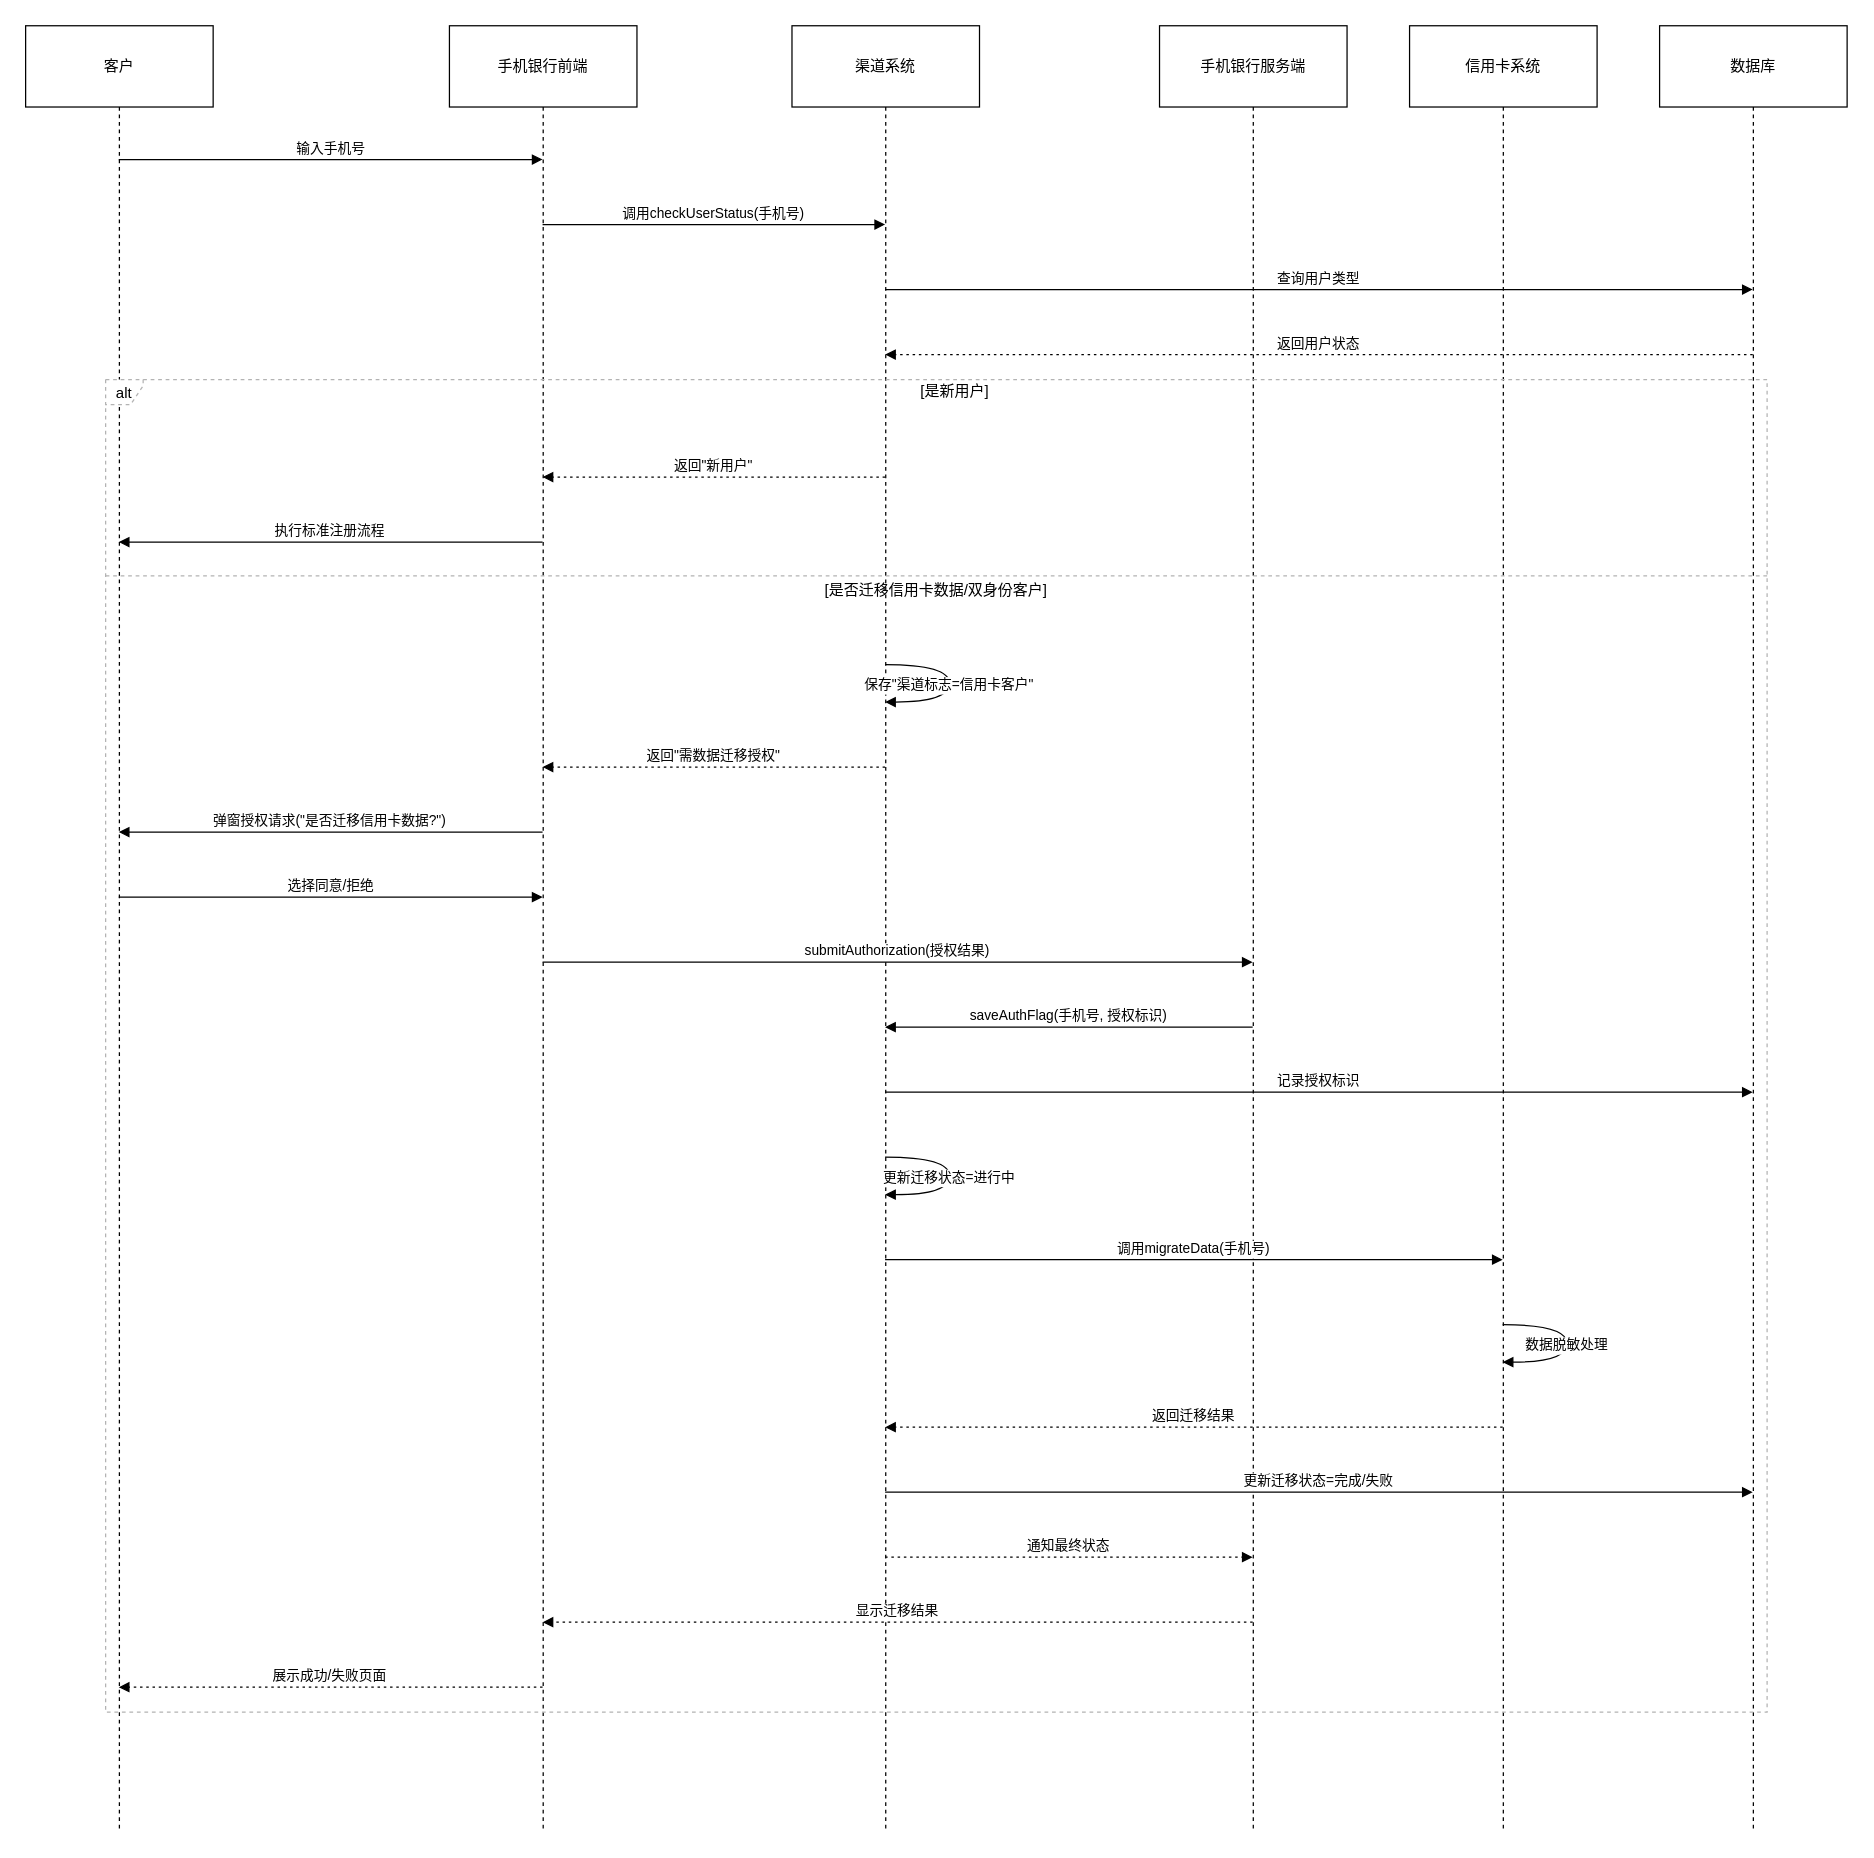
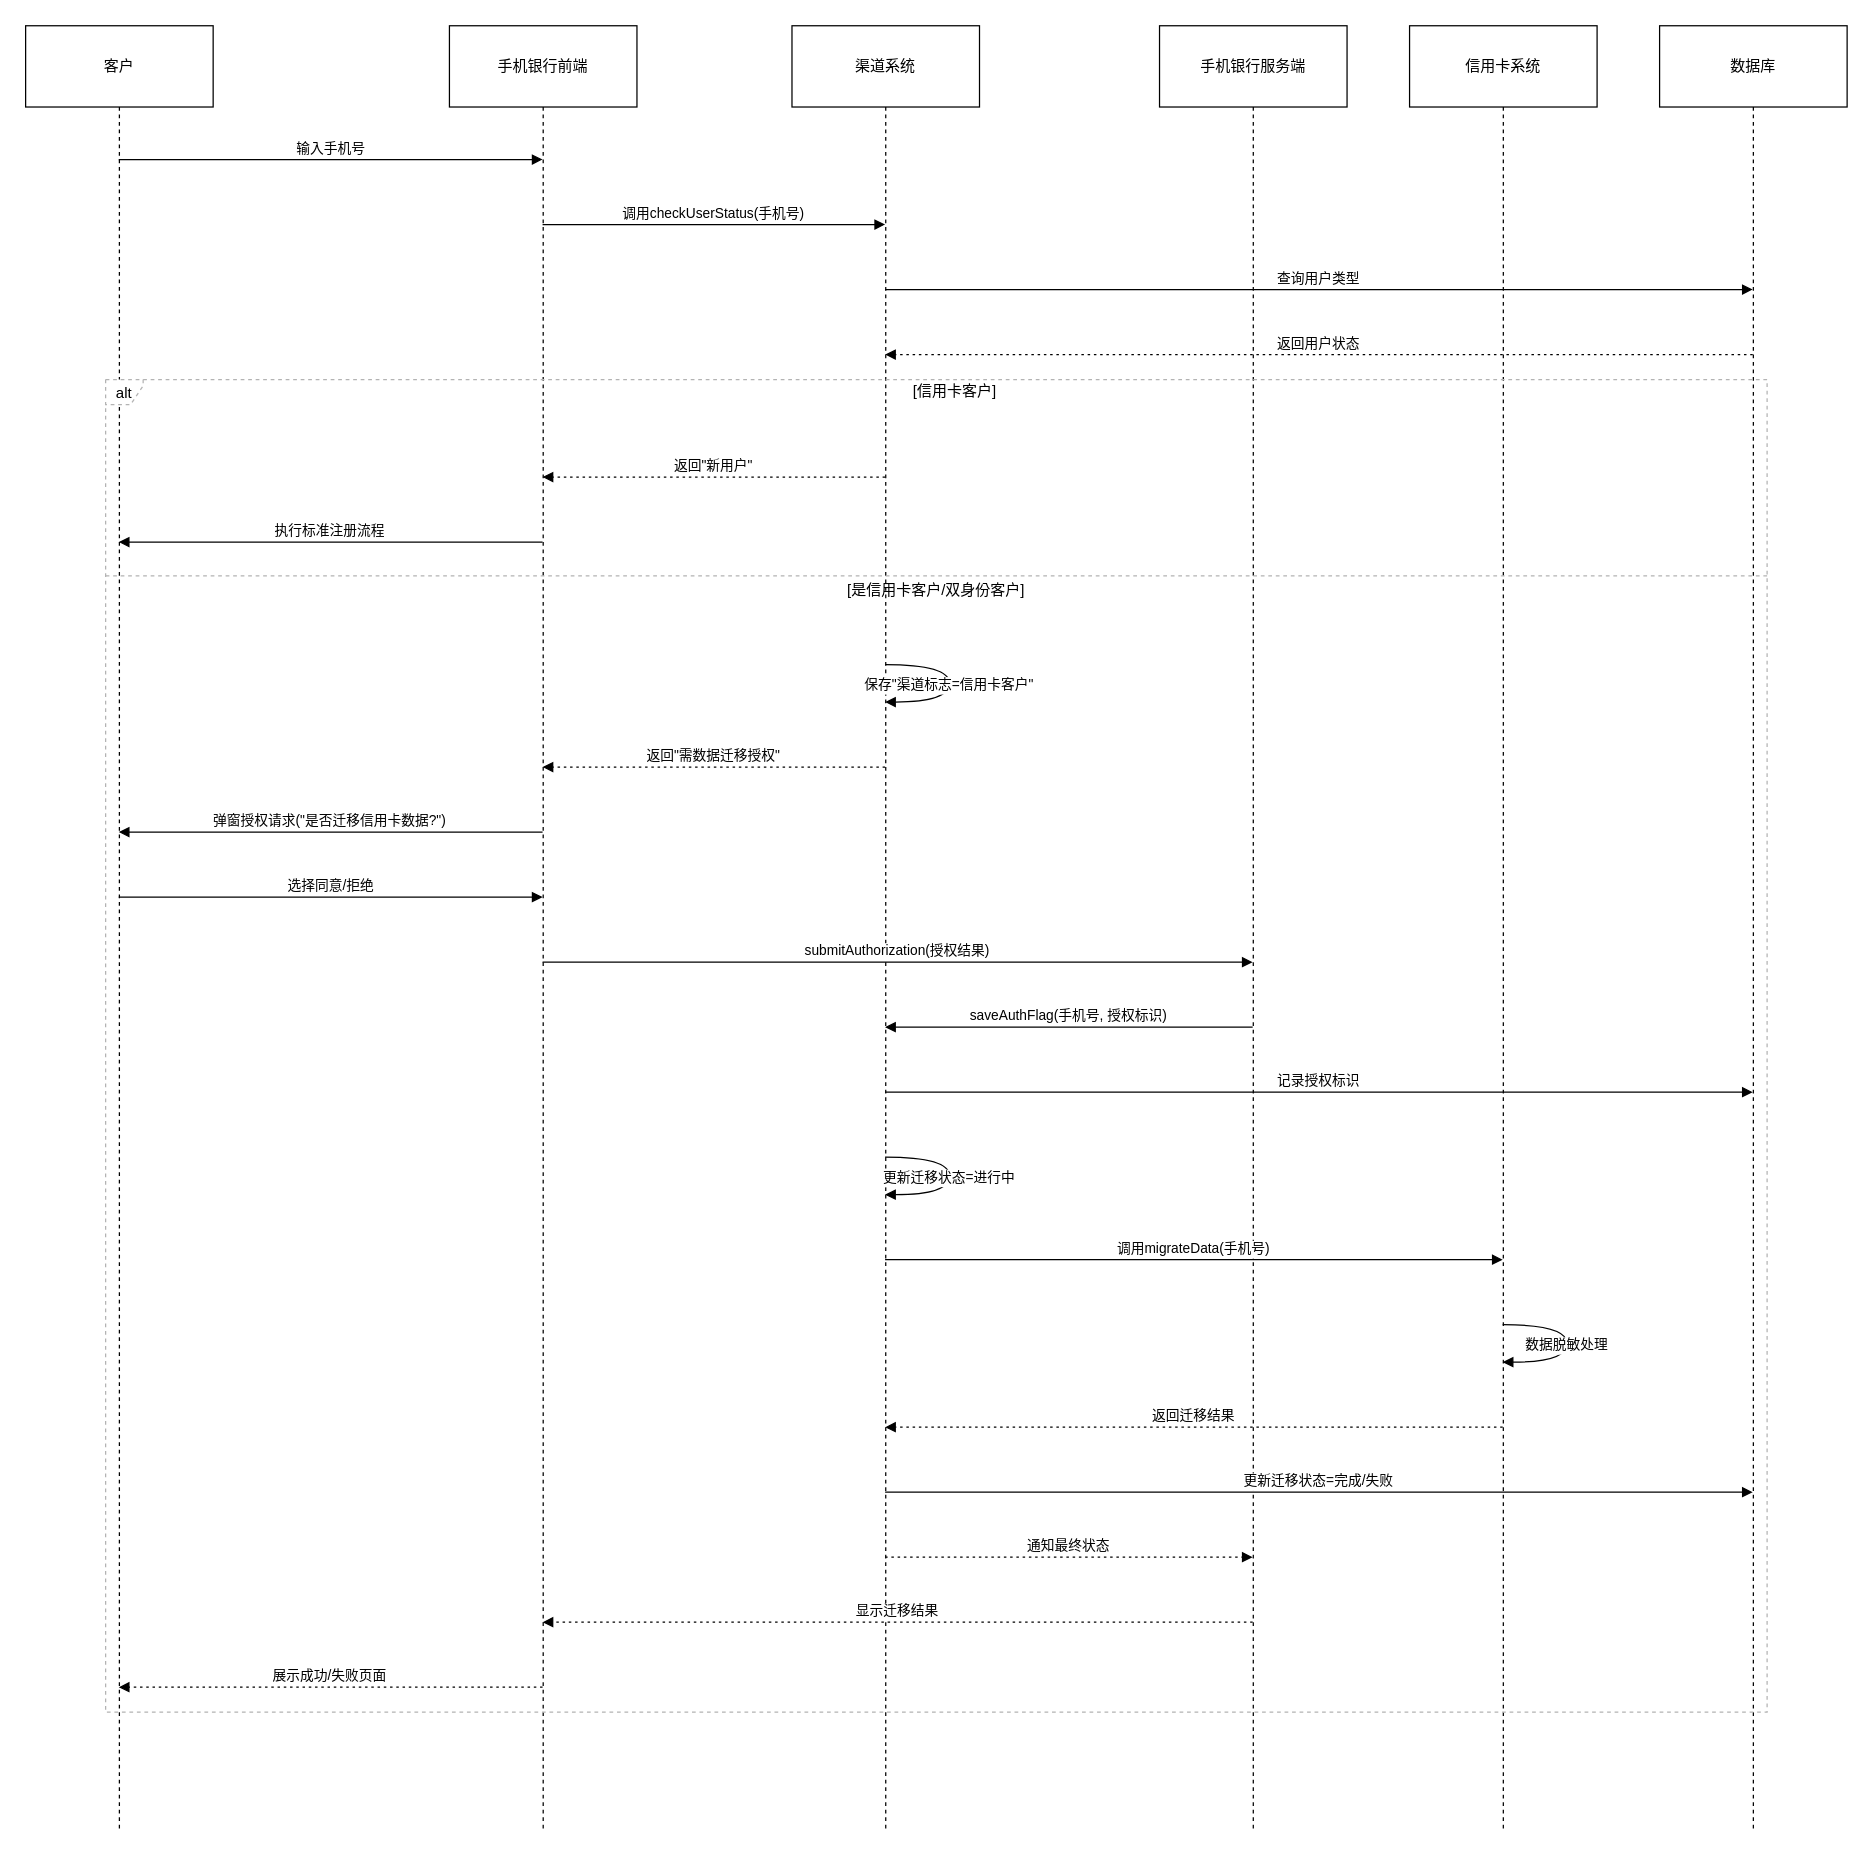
(955, 392) -> (955, 392)
(936, 591) -> (936, 591)
